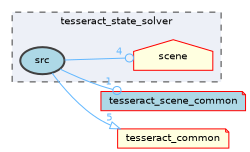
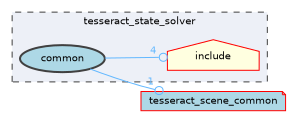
(173, 57) -> (213, 57)
(42, 61) -> (62, 59)
(173, 139) -> none
